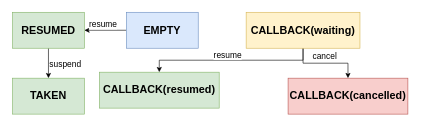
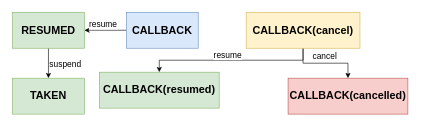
(162, 30) -> (162, 30)
(303, 30) -> (303, 30)
